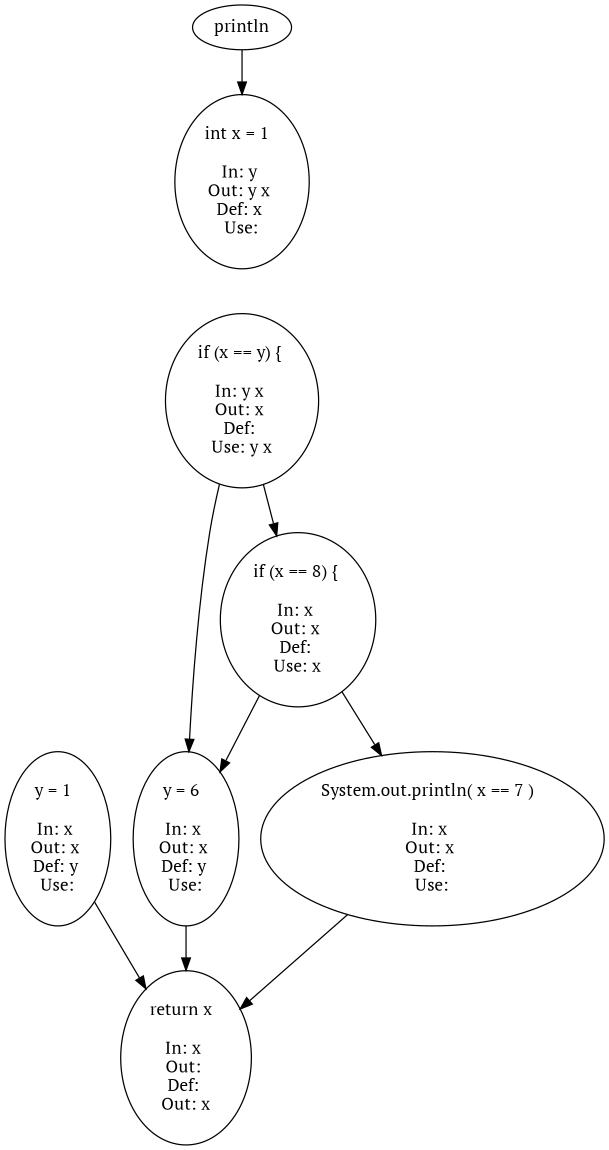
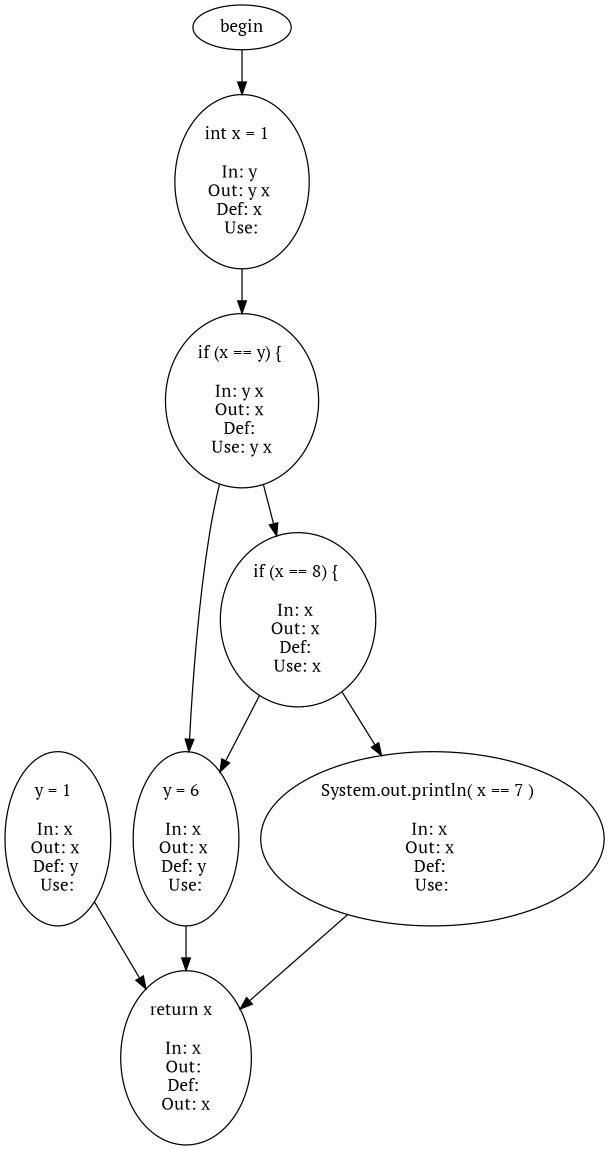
(242, 27) -> (242, 27)
none -> (242, 285)
